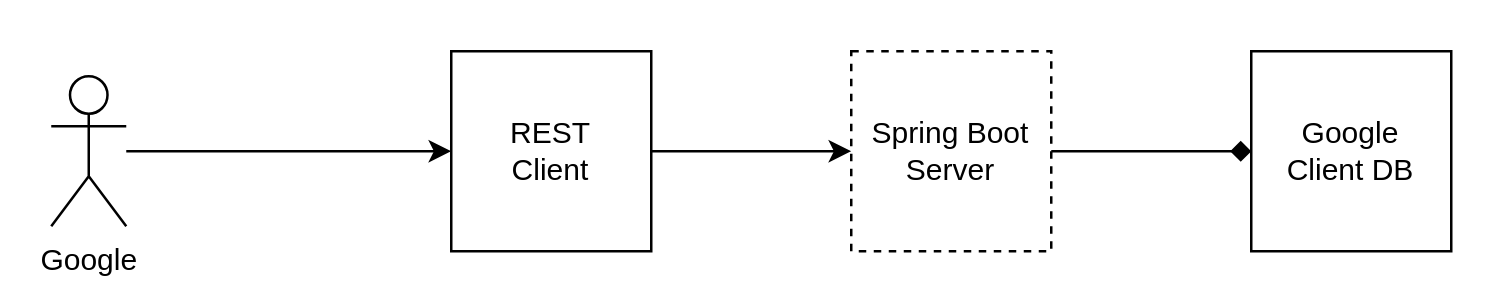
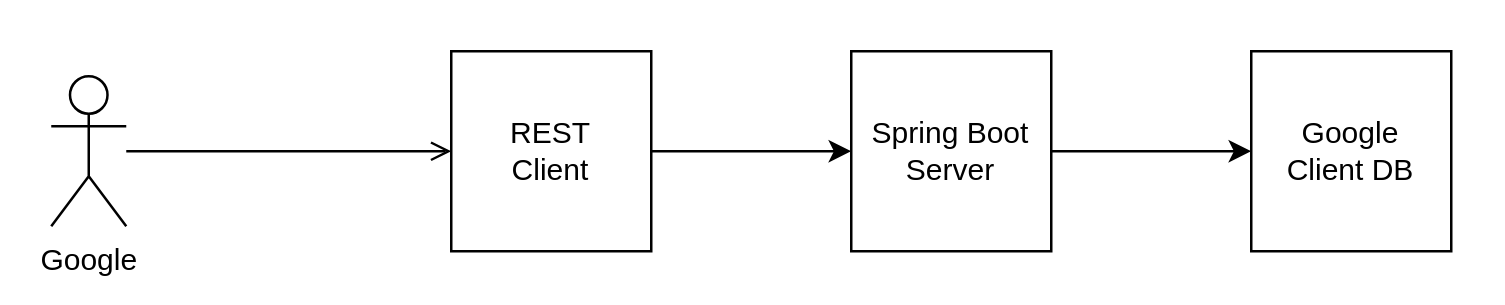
(433, 151) -> (437, 151)
(951, 151) -> (951, 151)
(1231, 151) -> (1232, 151)
